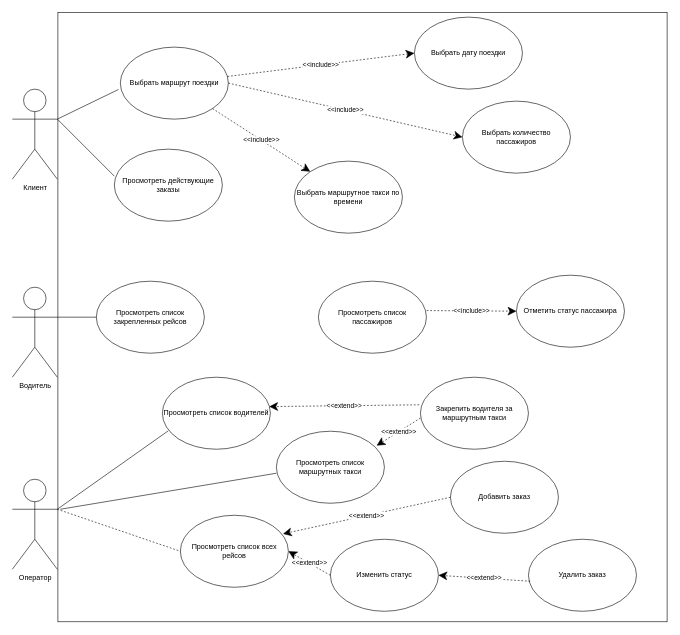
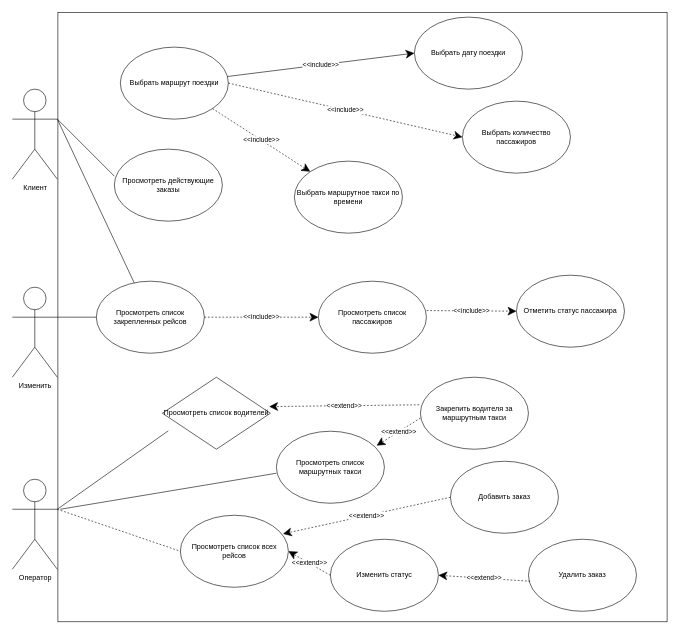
(265, 72) -> (265, 72)
(88, 104) -> (97, 203)
none -> (261, 317)
(35, 386) -> (35, 386)
(216, 413) -> (216, 413)
